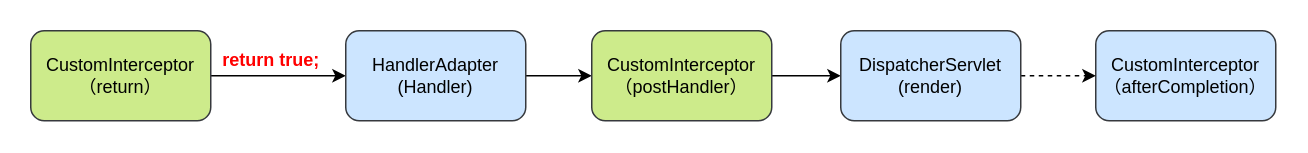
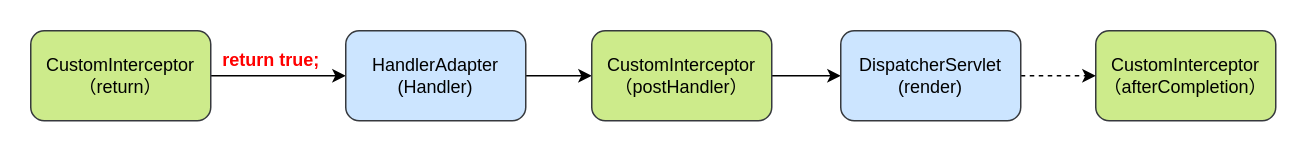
(1186, 76) -> (1186, 76)
